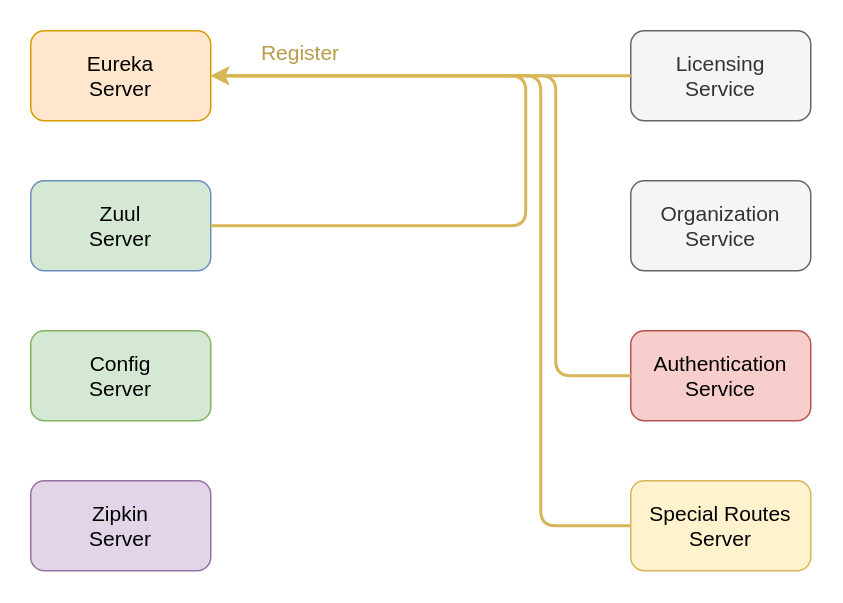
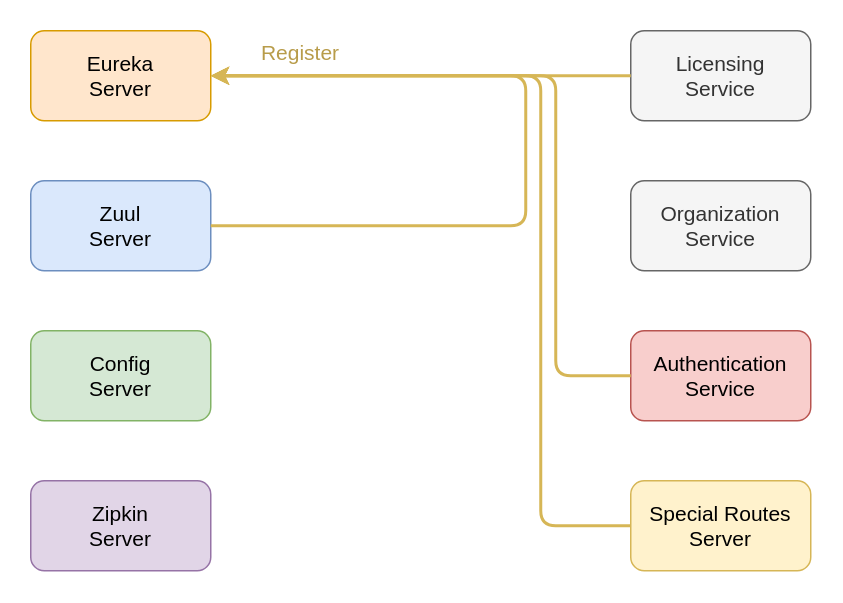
(121, 226) -> (121, 226)
